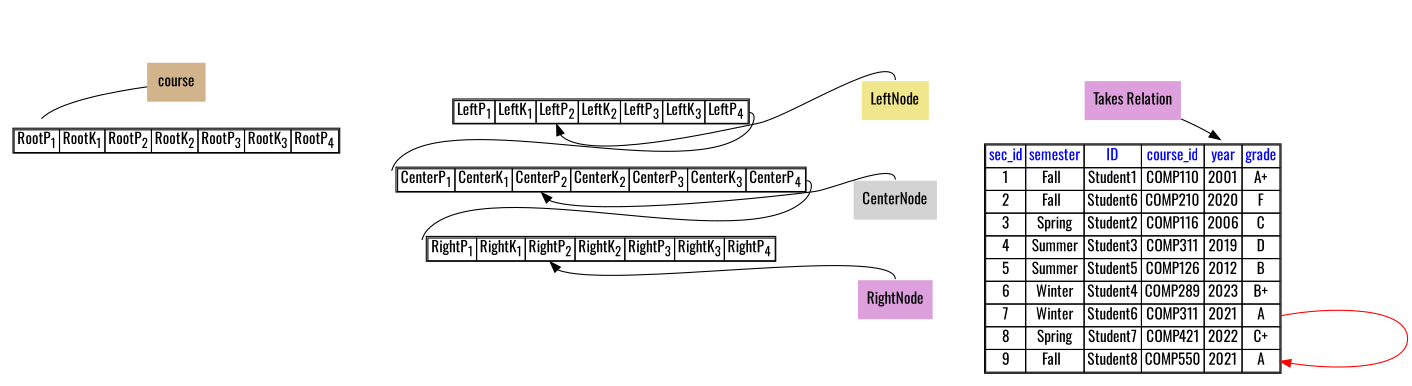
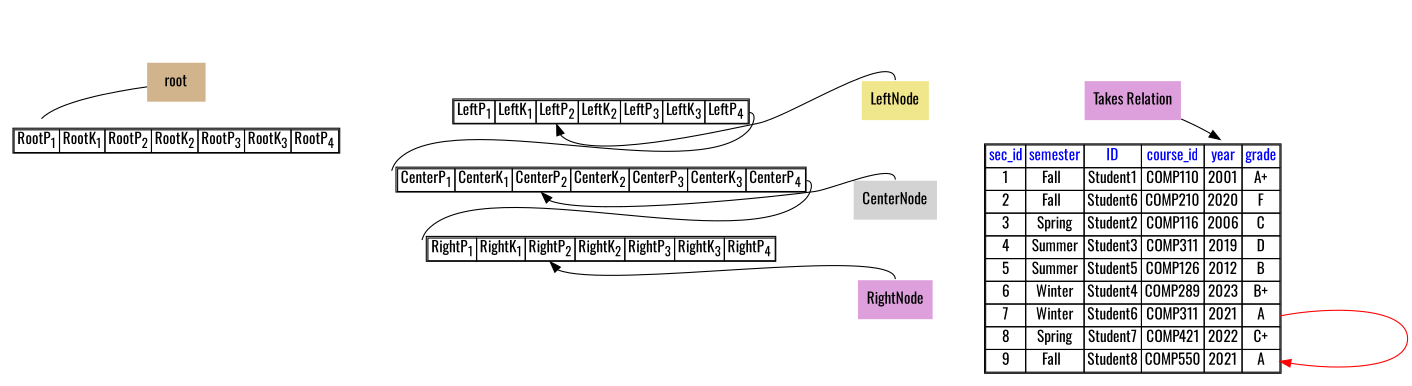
(176, 82) -> (176, 82)
